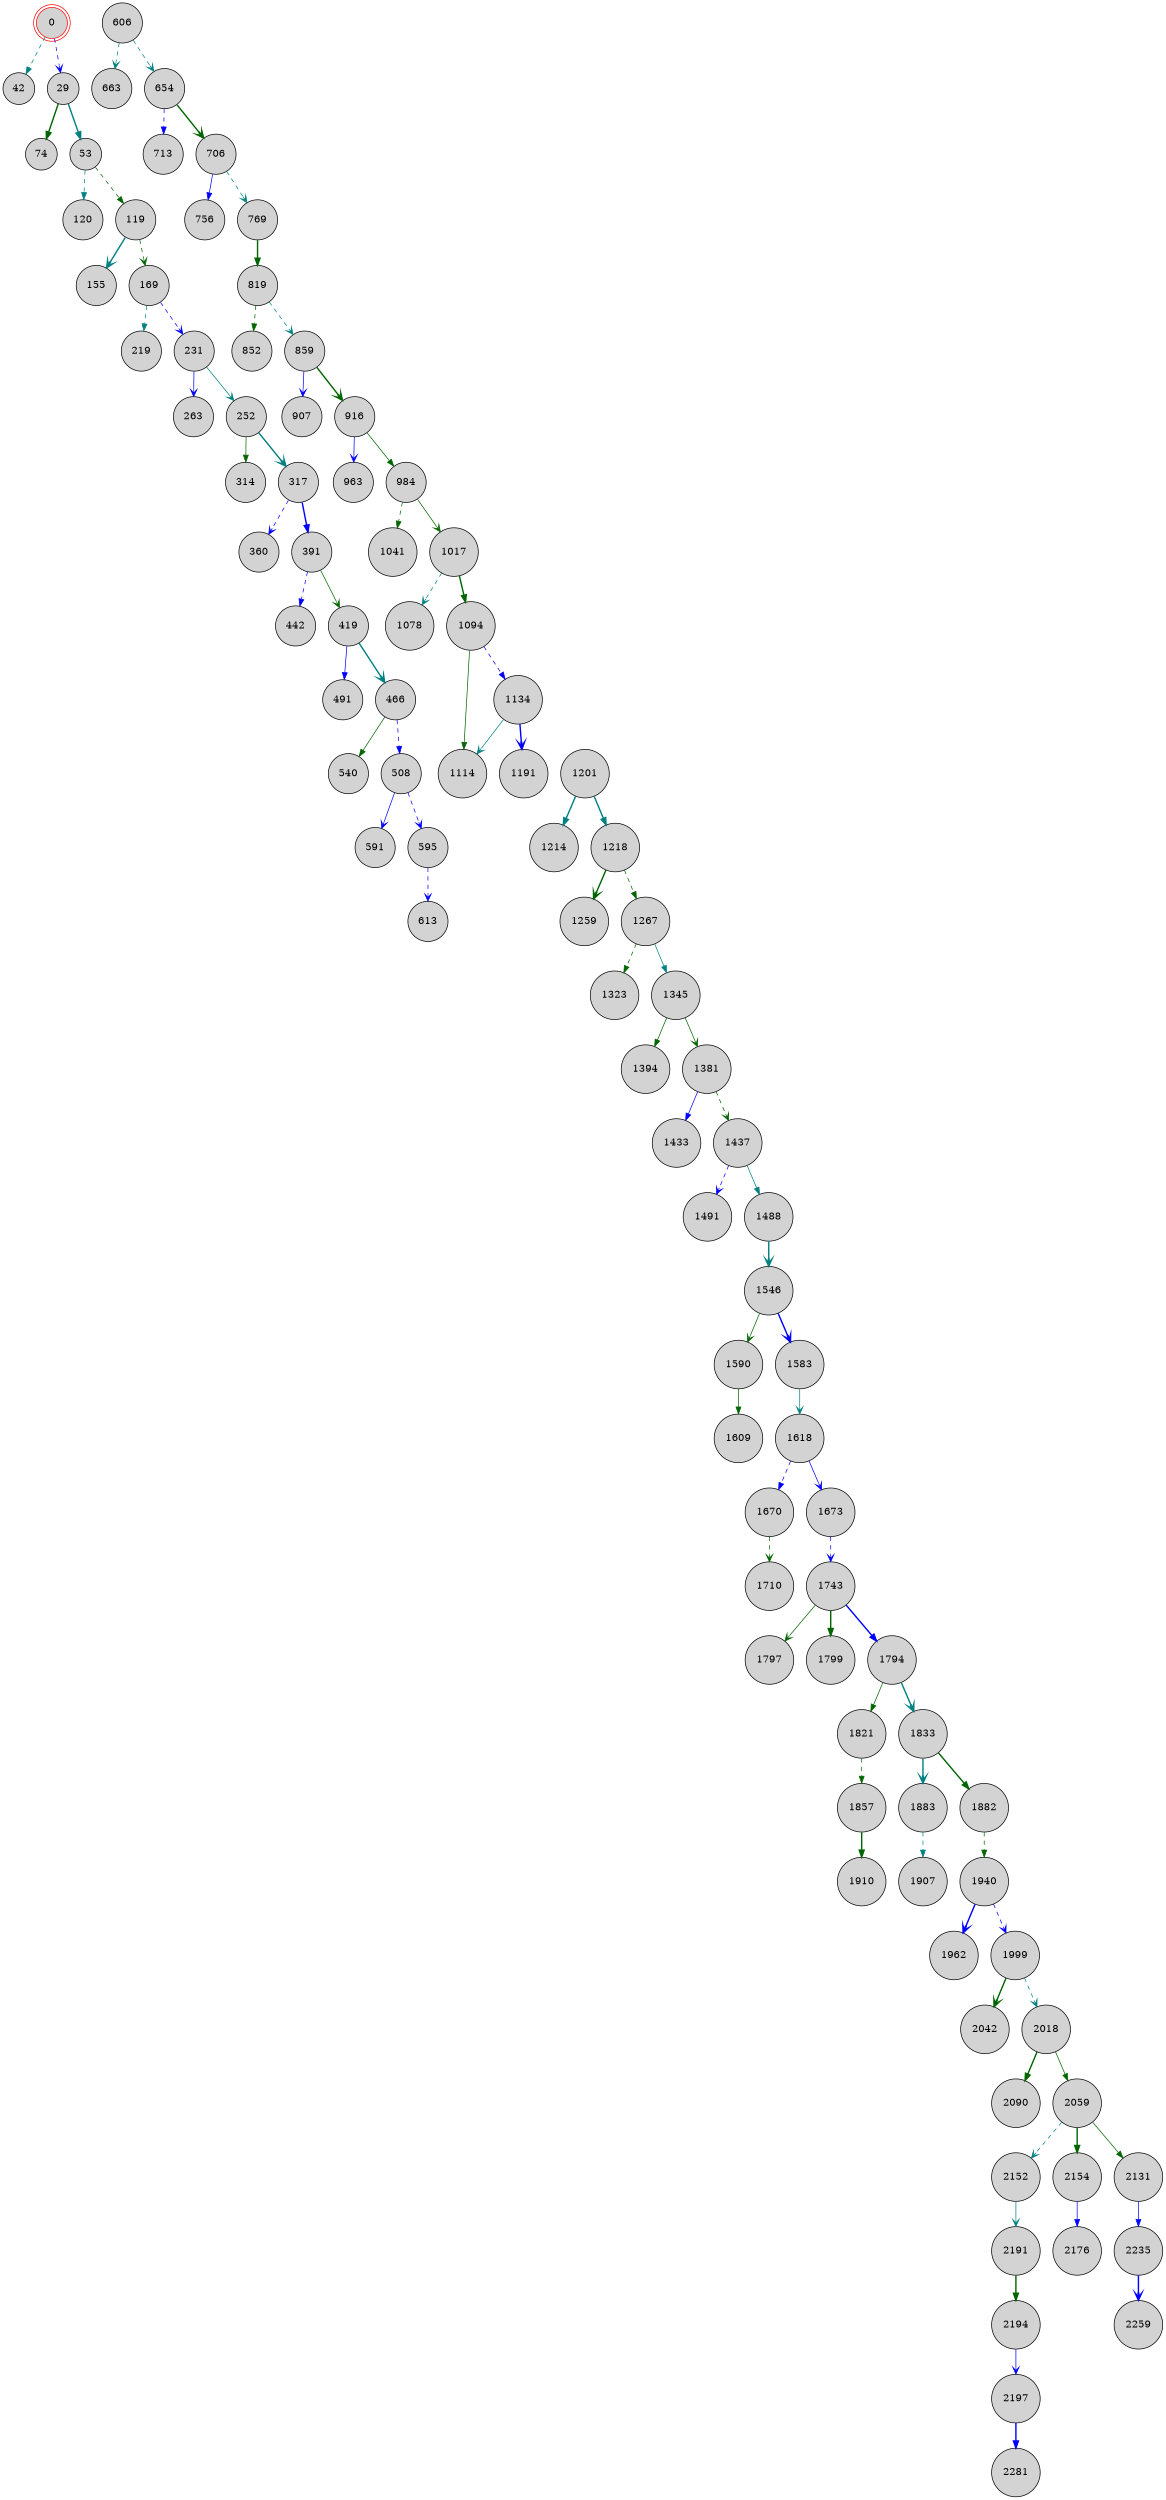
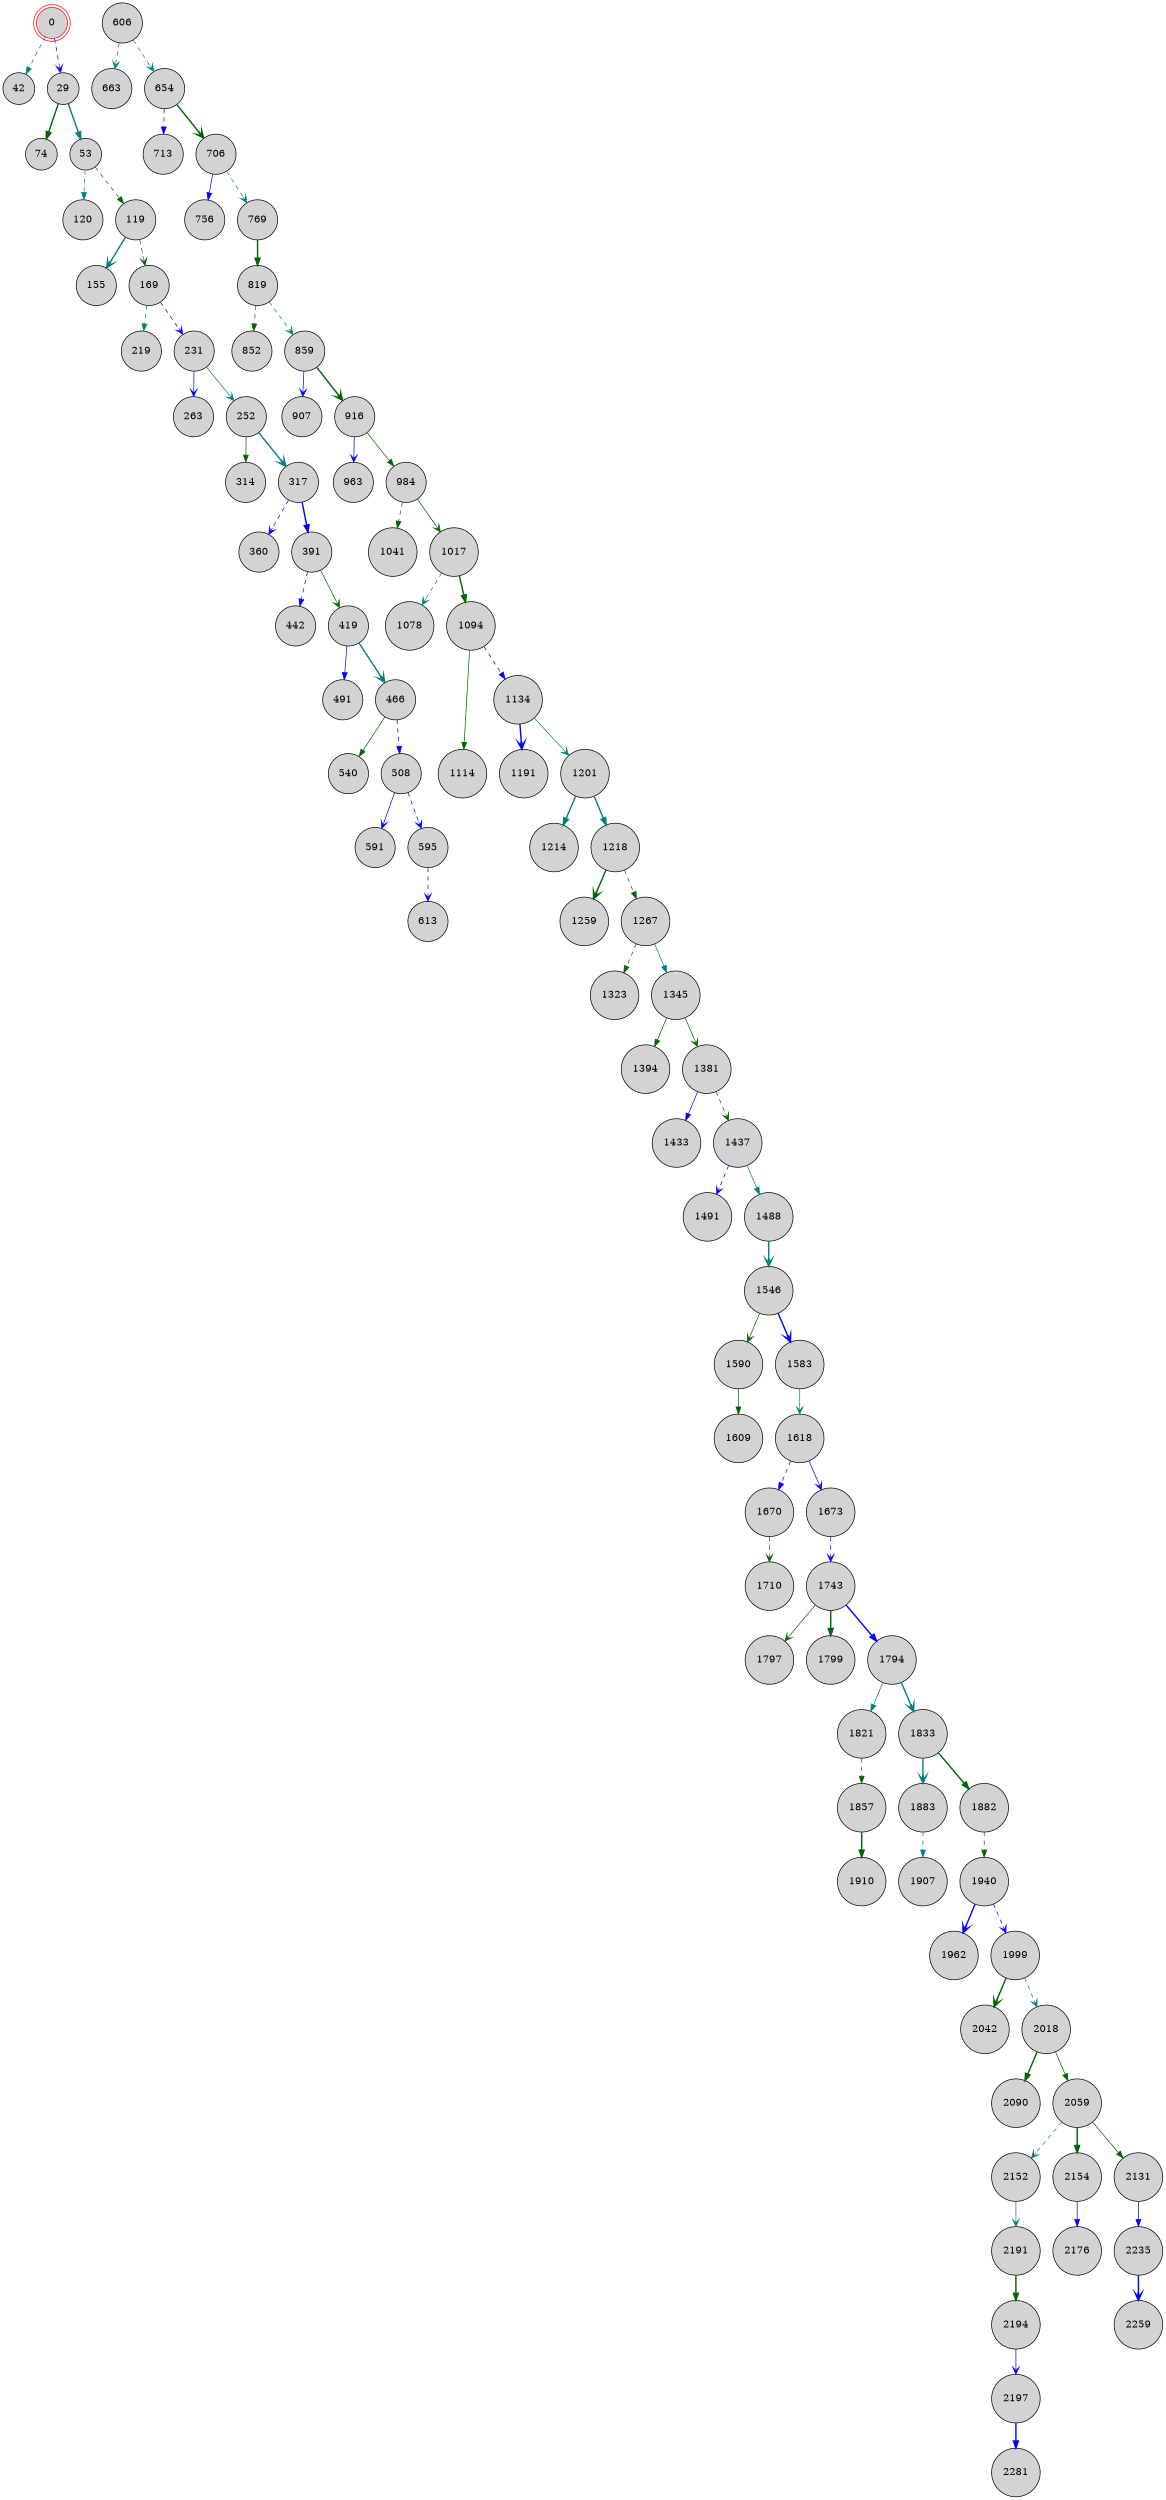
(493, 734) -> (549, 734)
(878, 1694) -> (878, 1694)
